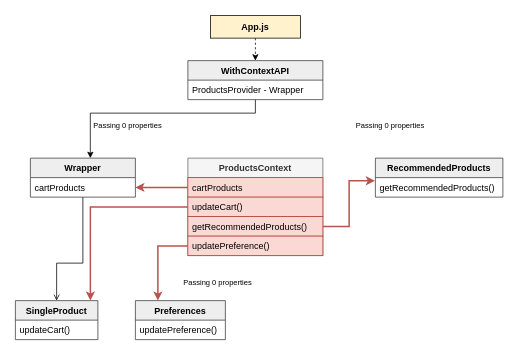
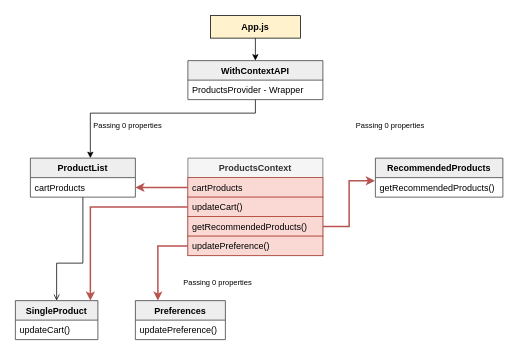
(255, 46) -> (255, 46)
(83, 168) -> (83, 168)
